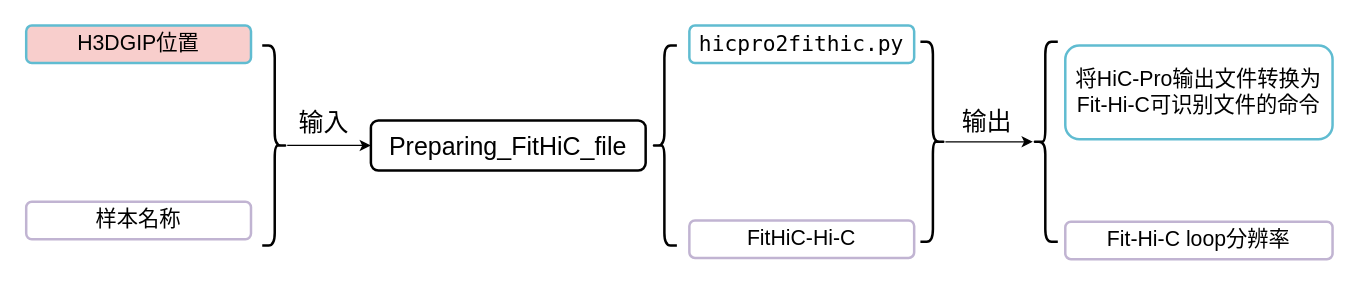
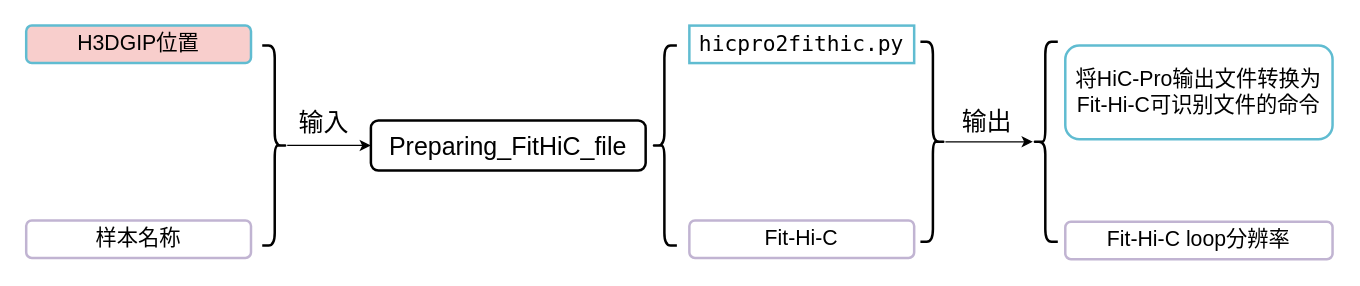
(802, 44) -> (802, 44)
(138, 221) -> (138, 239)
(802, 239) -> (802, 239)
